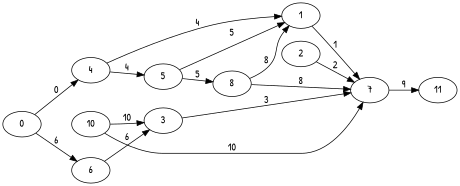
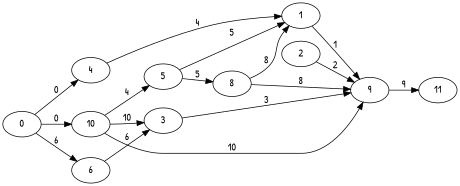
(123, 73) -> (124, 102)
(370, 90) -> (370, 90)
none -> (53, 124)
